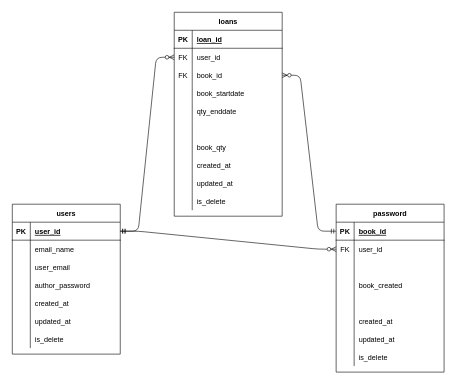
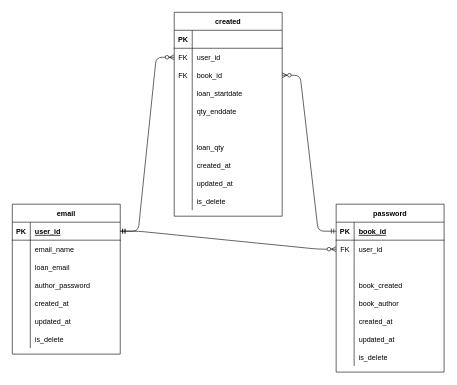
(228, 22) -> (228, 22)
(237, 39) -> none
(225, 94) -> (224, 94)
(213, 148) -> (212, 148)
(66, 214) -> (66, 214)
(53, 268) -> (52, 268)
none -> (399, 303)
